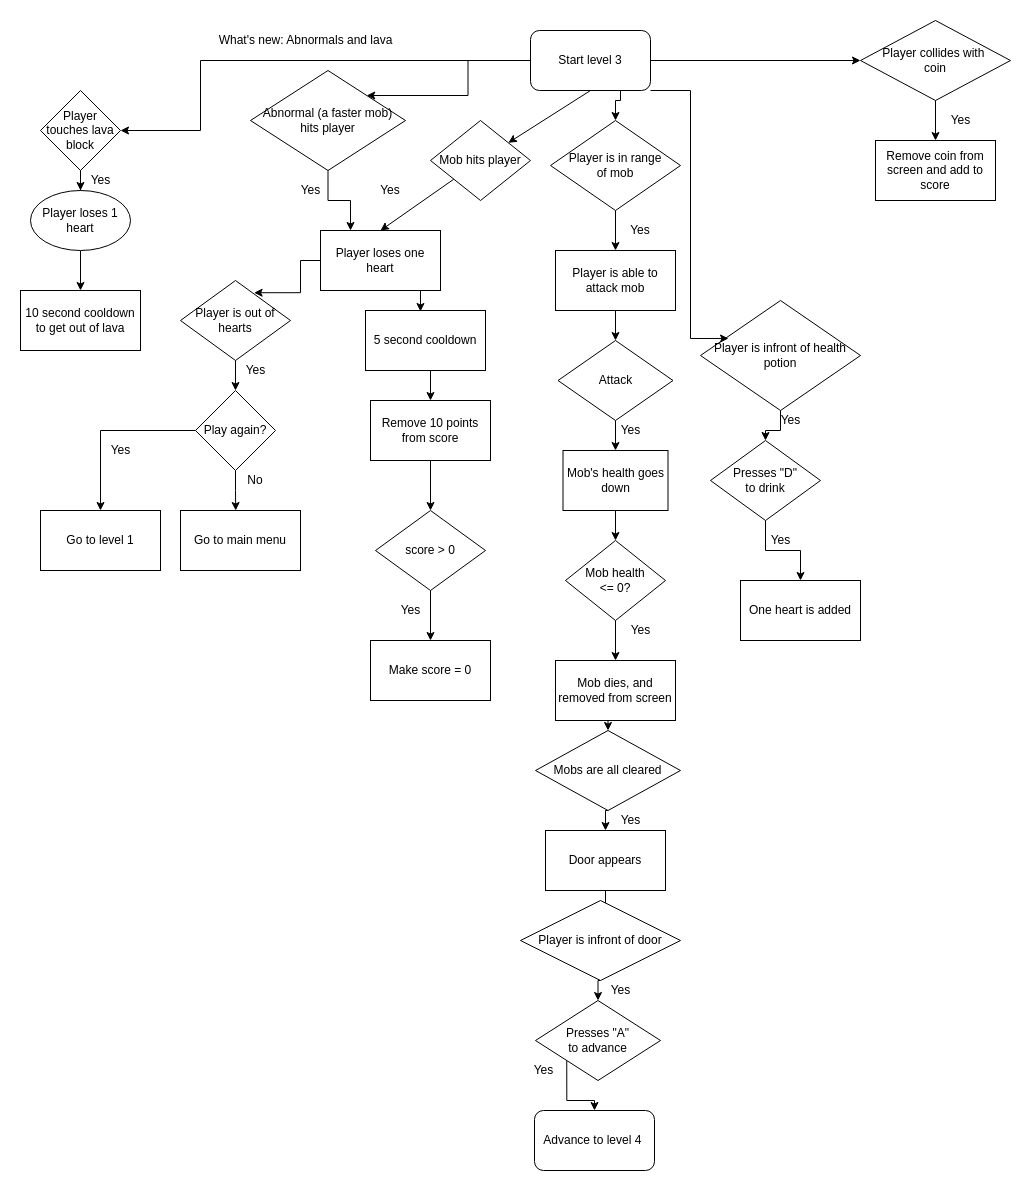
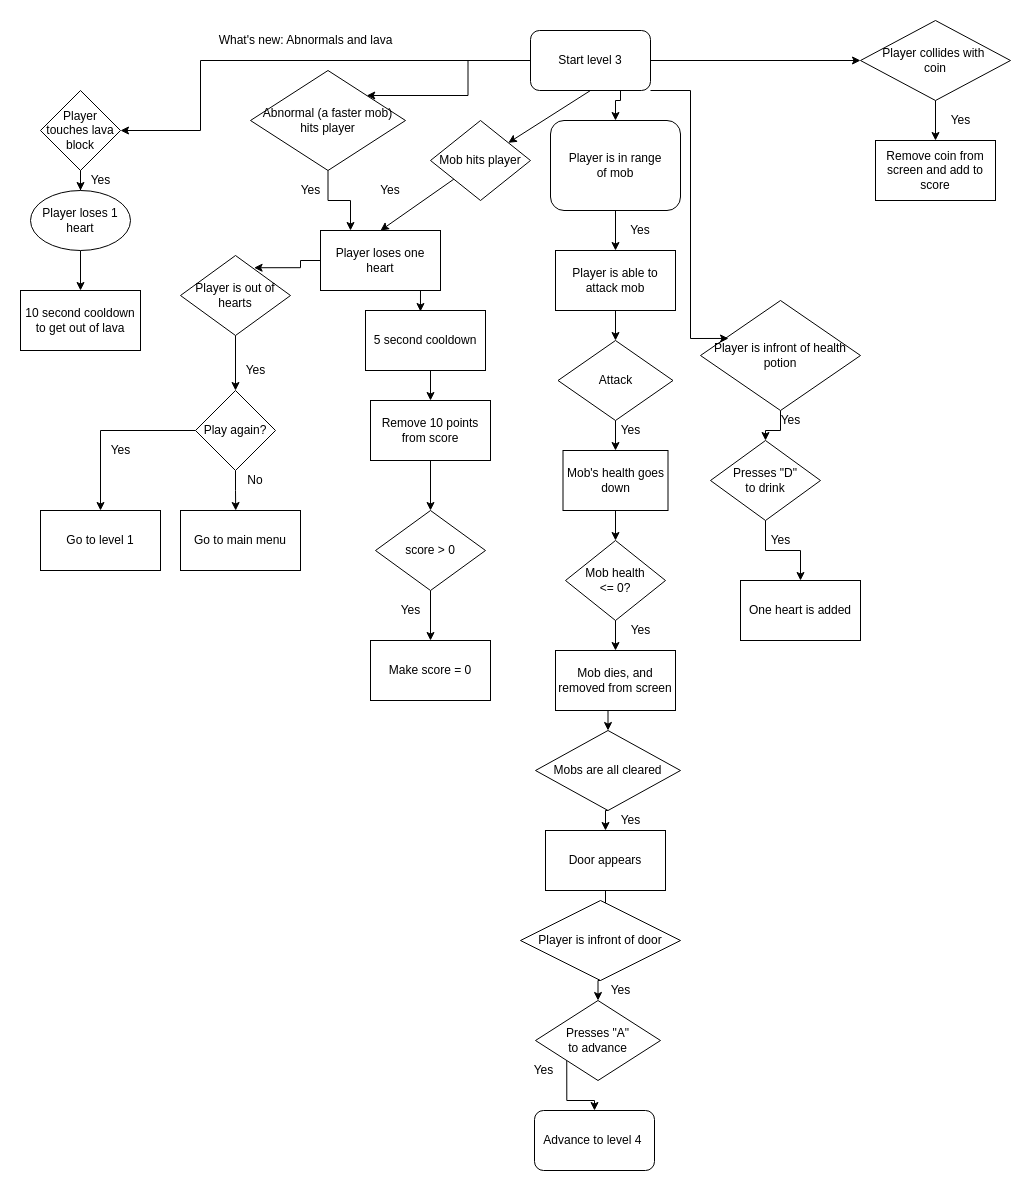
(616, 166) -> (616, 166)
(236, 321) -> (236, 296)
(616, 691) -> (616, 681)
